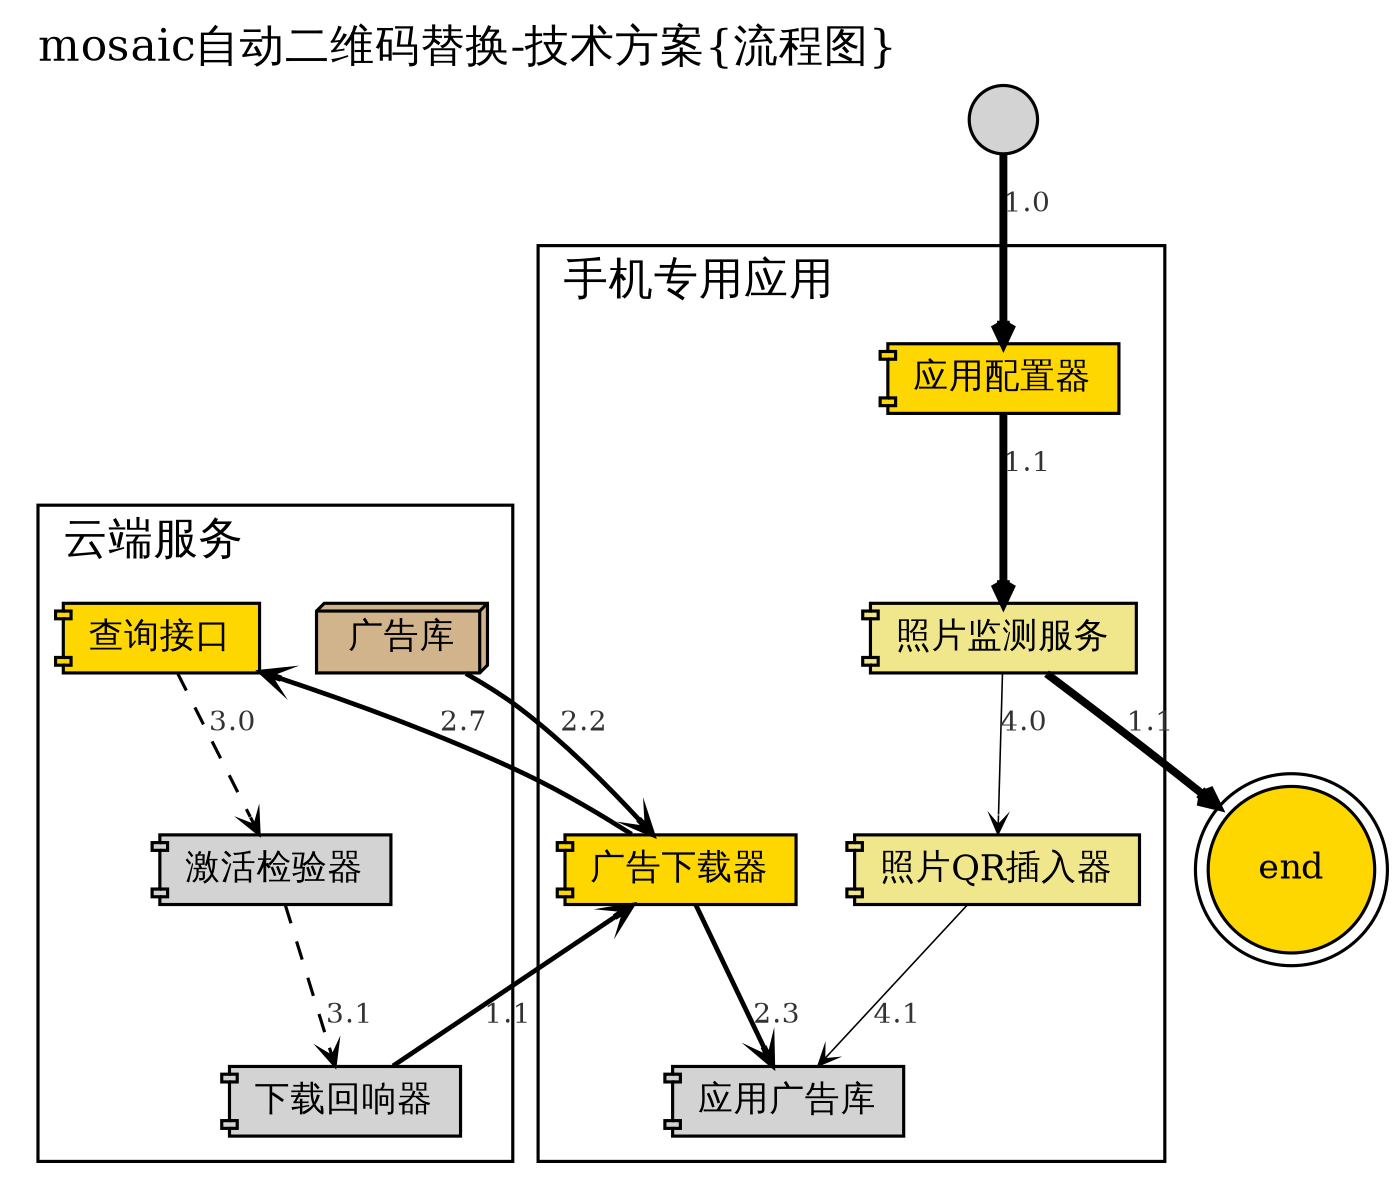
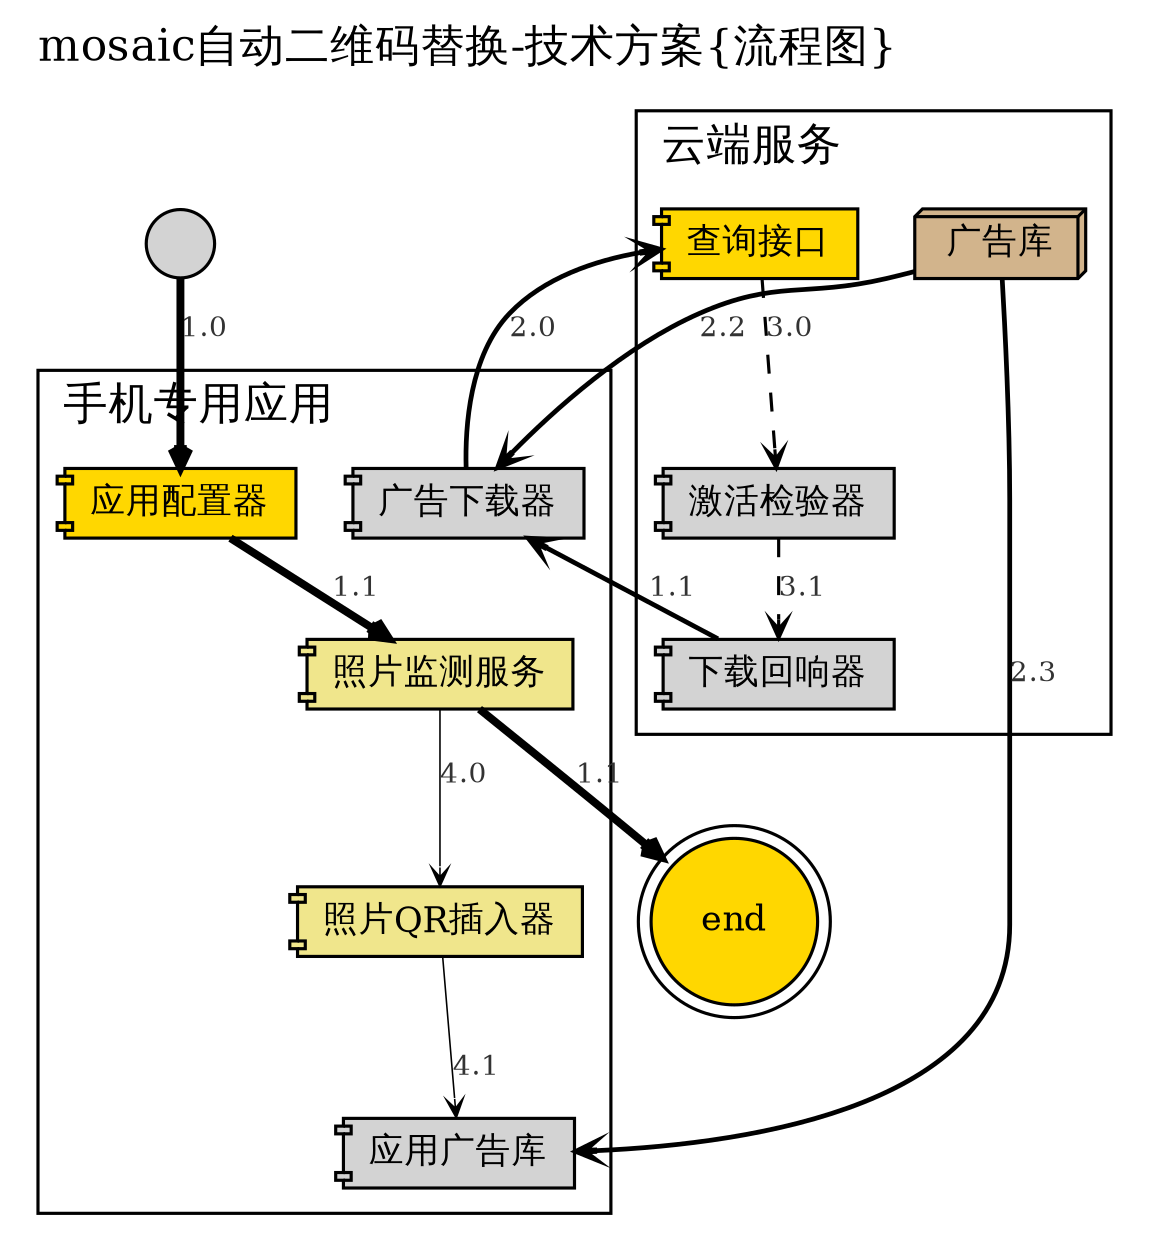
(465, 724) -> (535, 329)
(681, 870) -> (468, 503)
(730, 977) -> (1010, 861)
